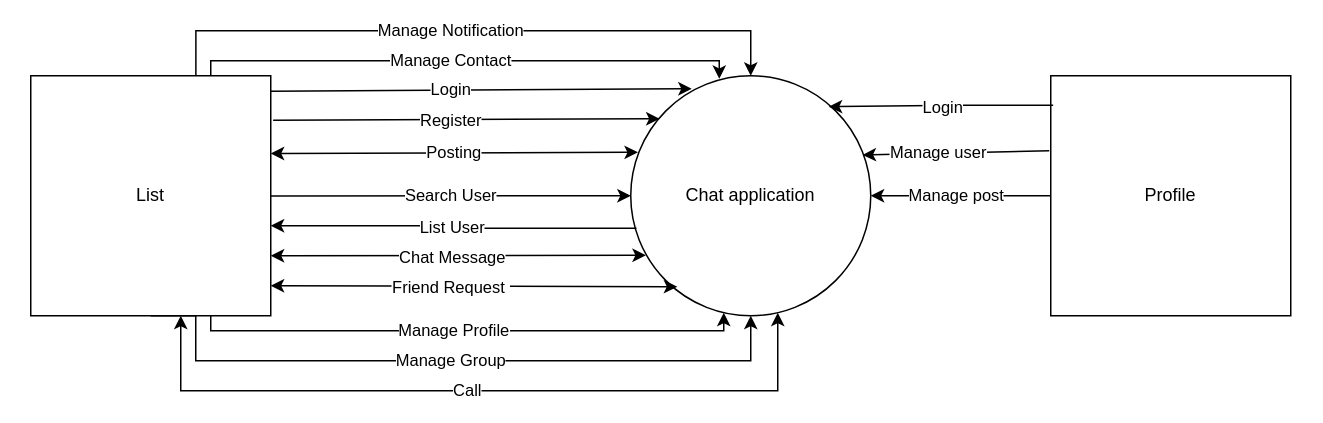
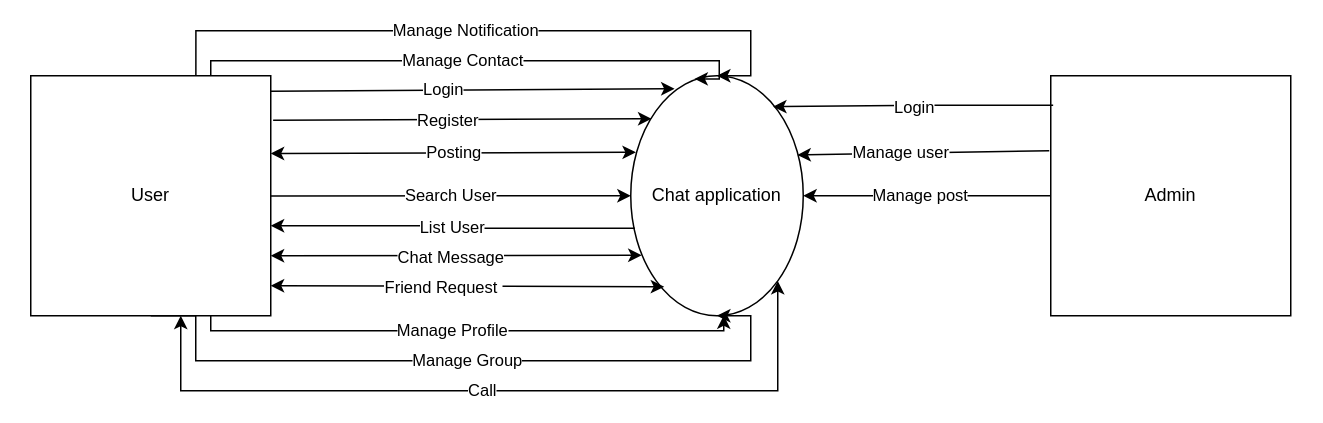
(151, 196) -> (151, 196)
(751, 196) -> (717, 196)
(1171, 196) -> (1171, 196)
